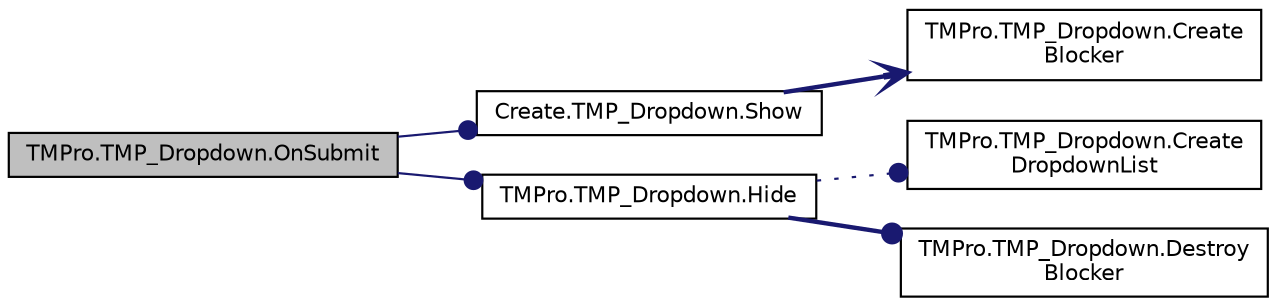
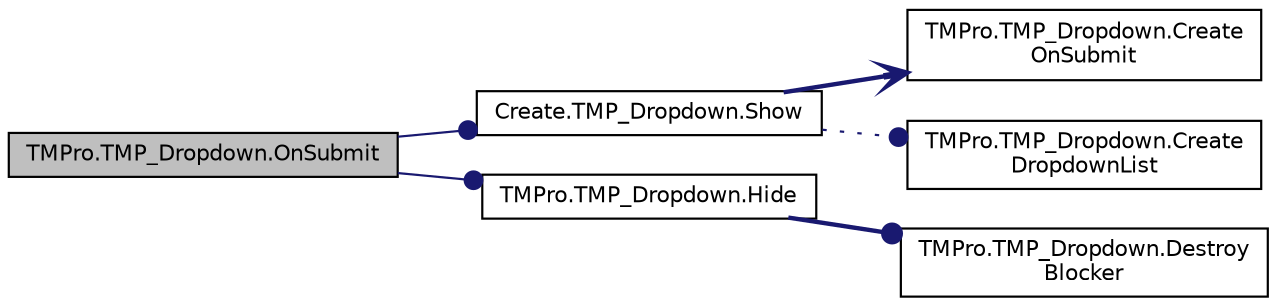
(1084, 45) -> (1084, 45)
(853, 177) -> (856, 133)
